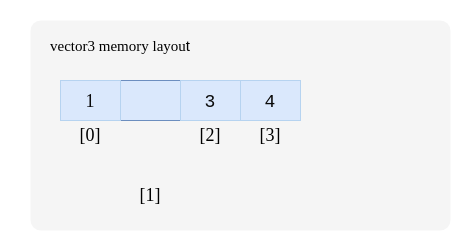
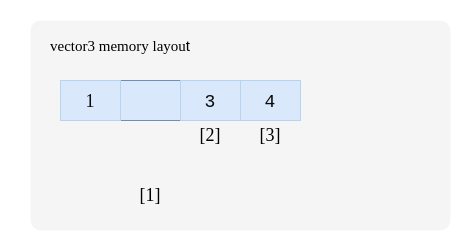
(91, 136) -> none
